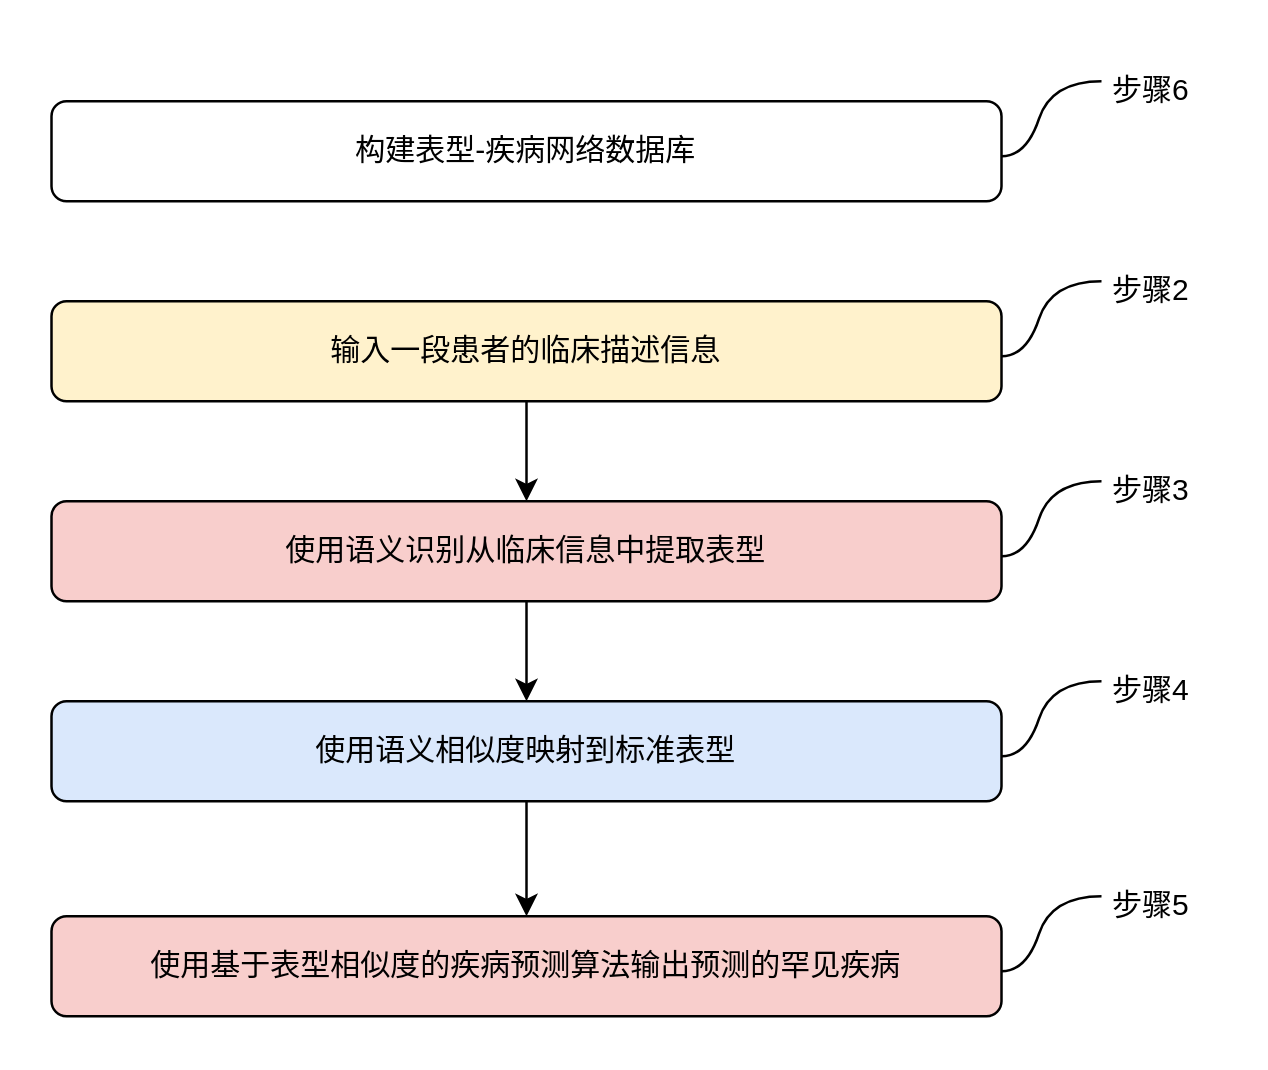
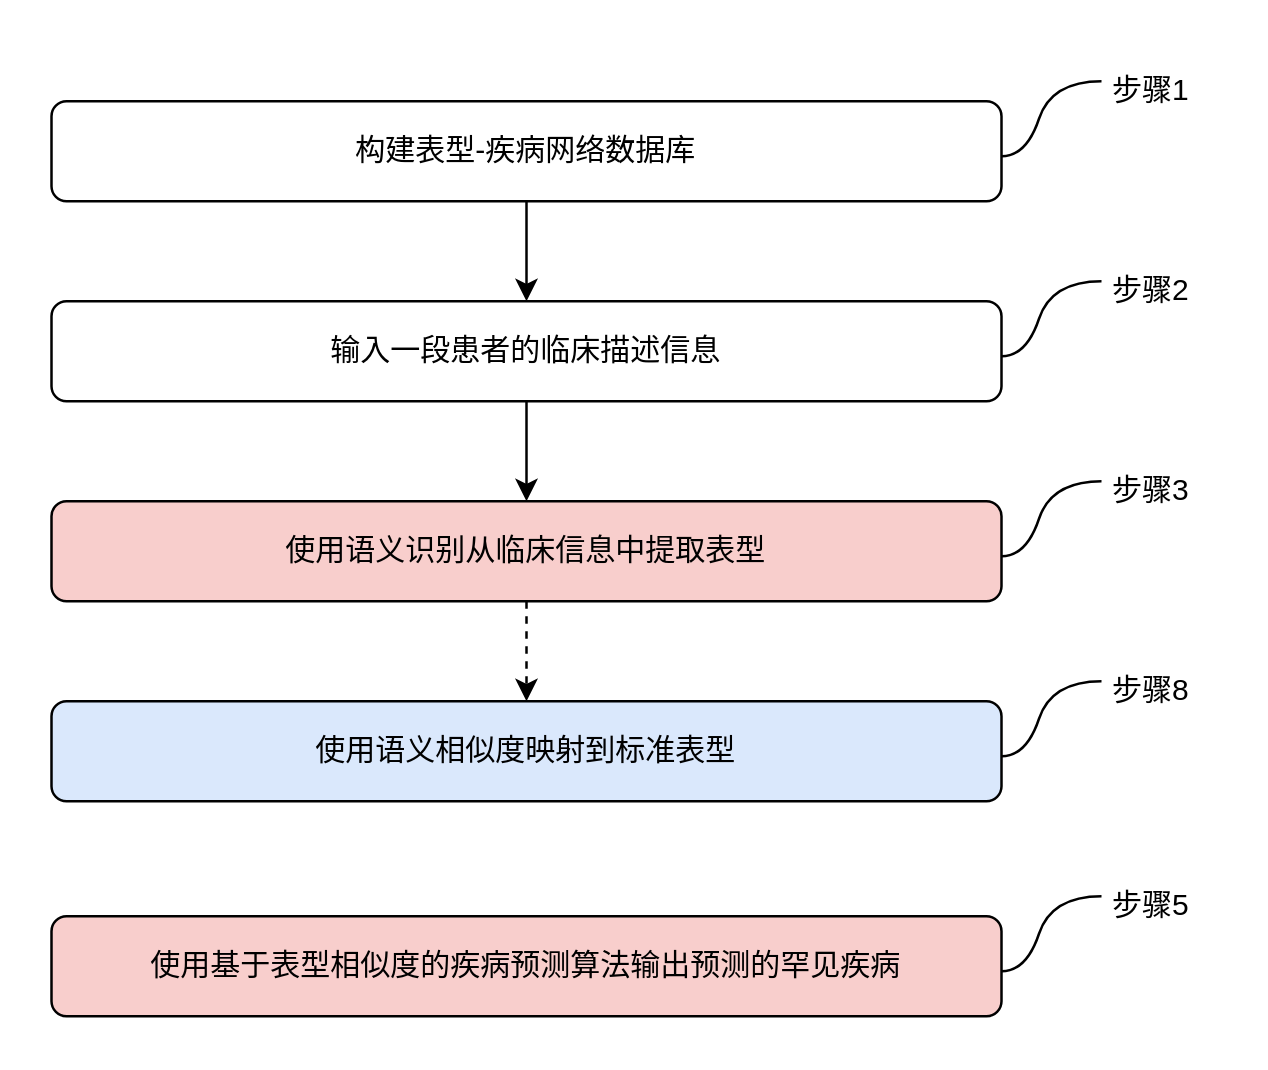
(1150, 90) -> (1150, 90)
none -> (526, 243)
(526, 351) -> (526, 351)
(526, 642) -> (526, 642)
(1150, 690) -> (1150, 690)
(526, 850) -> none
